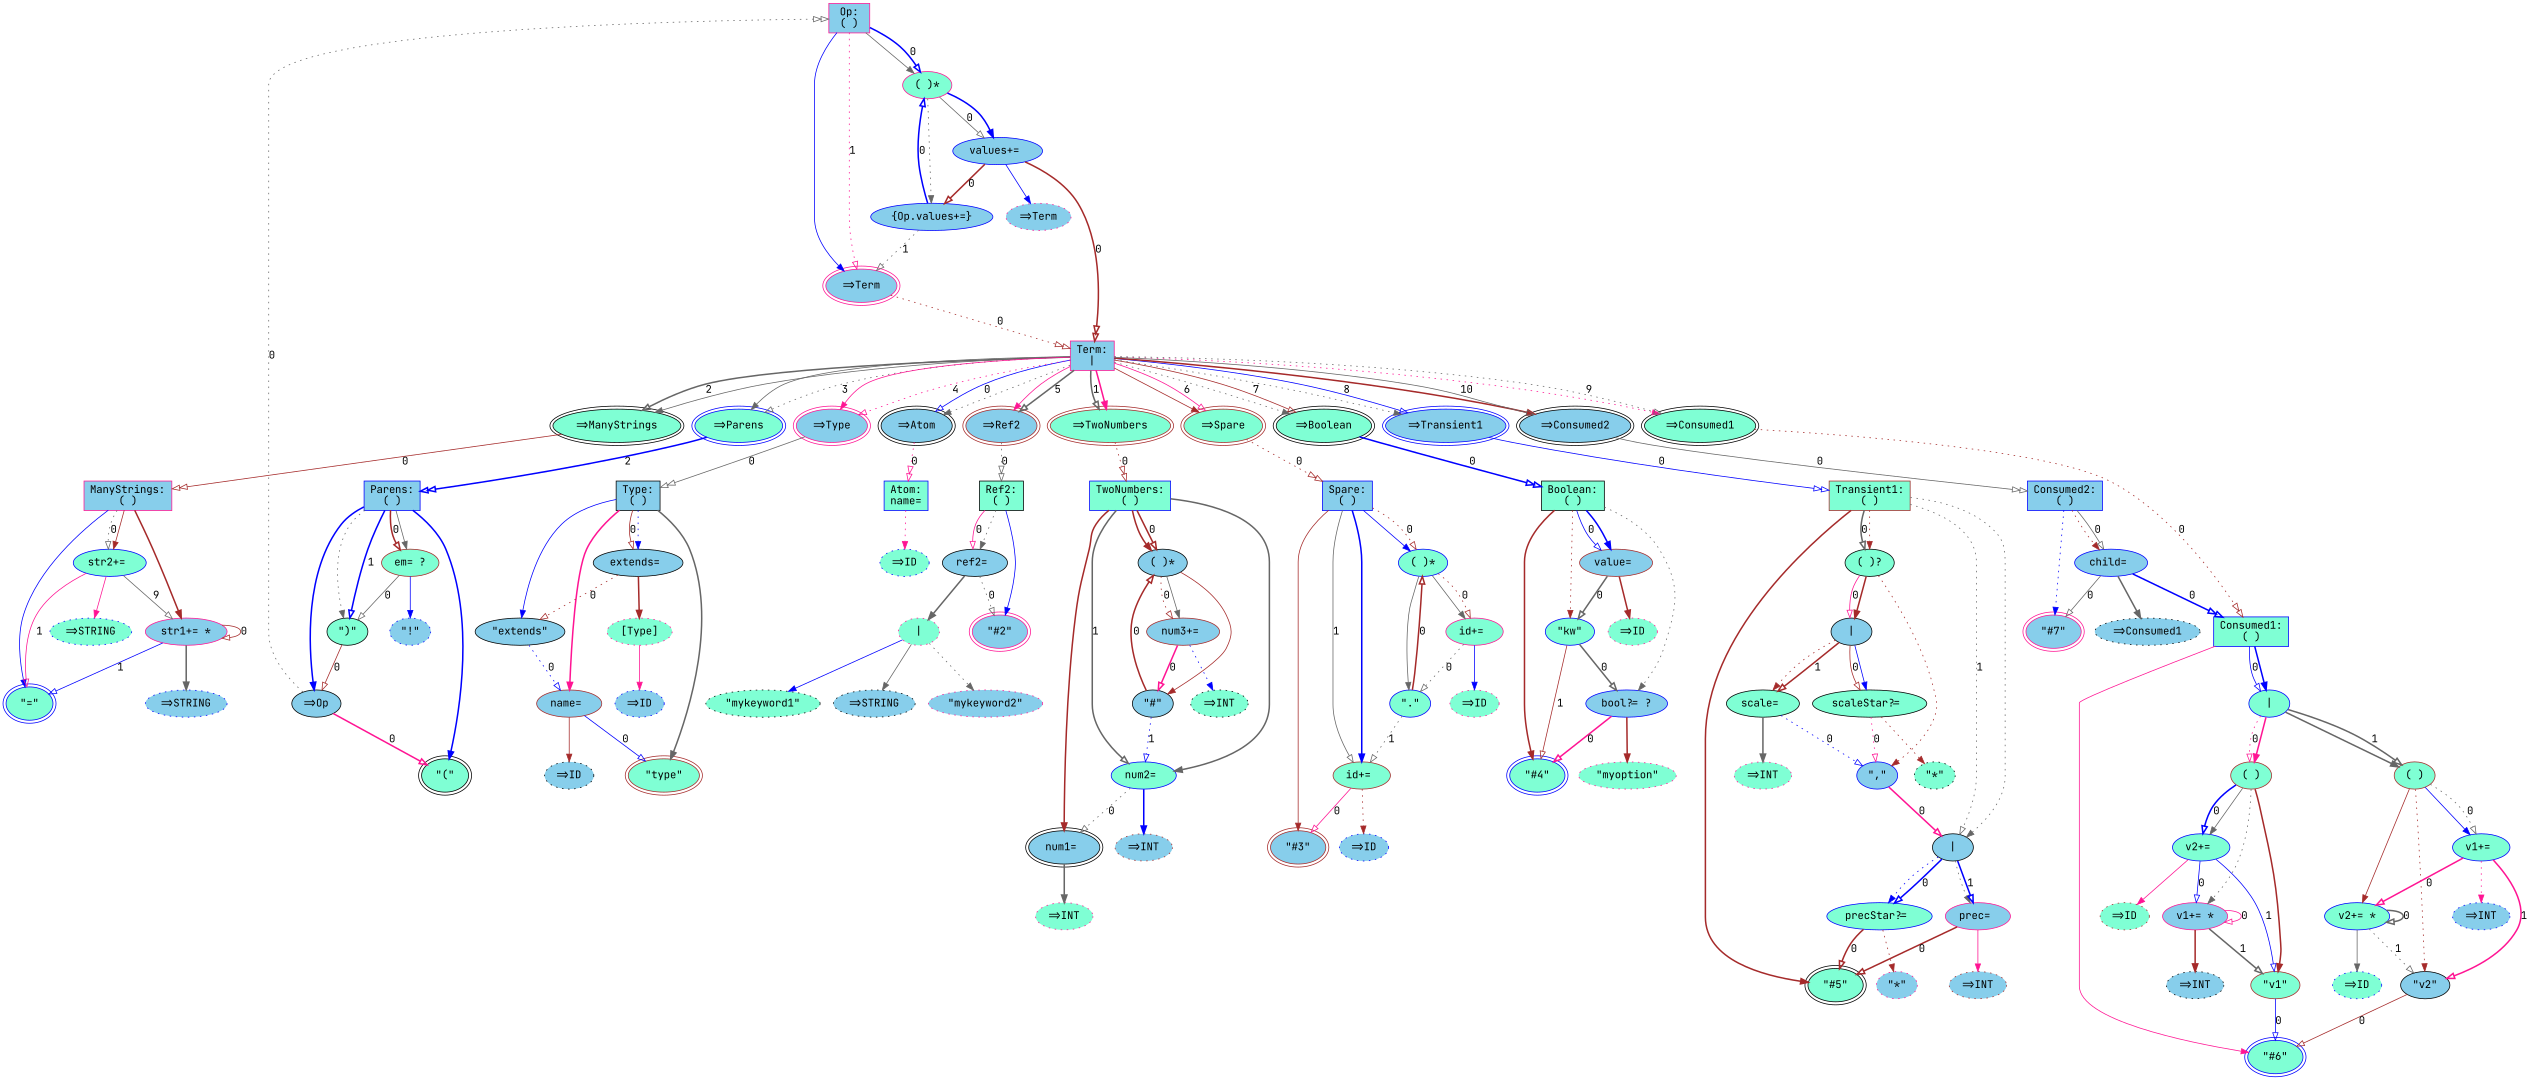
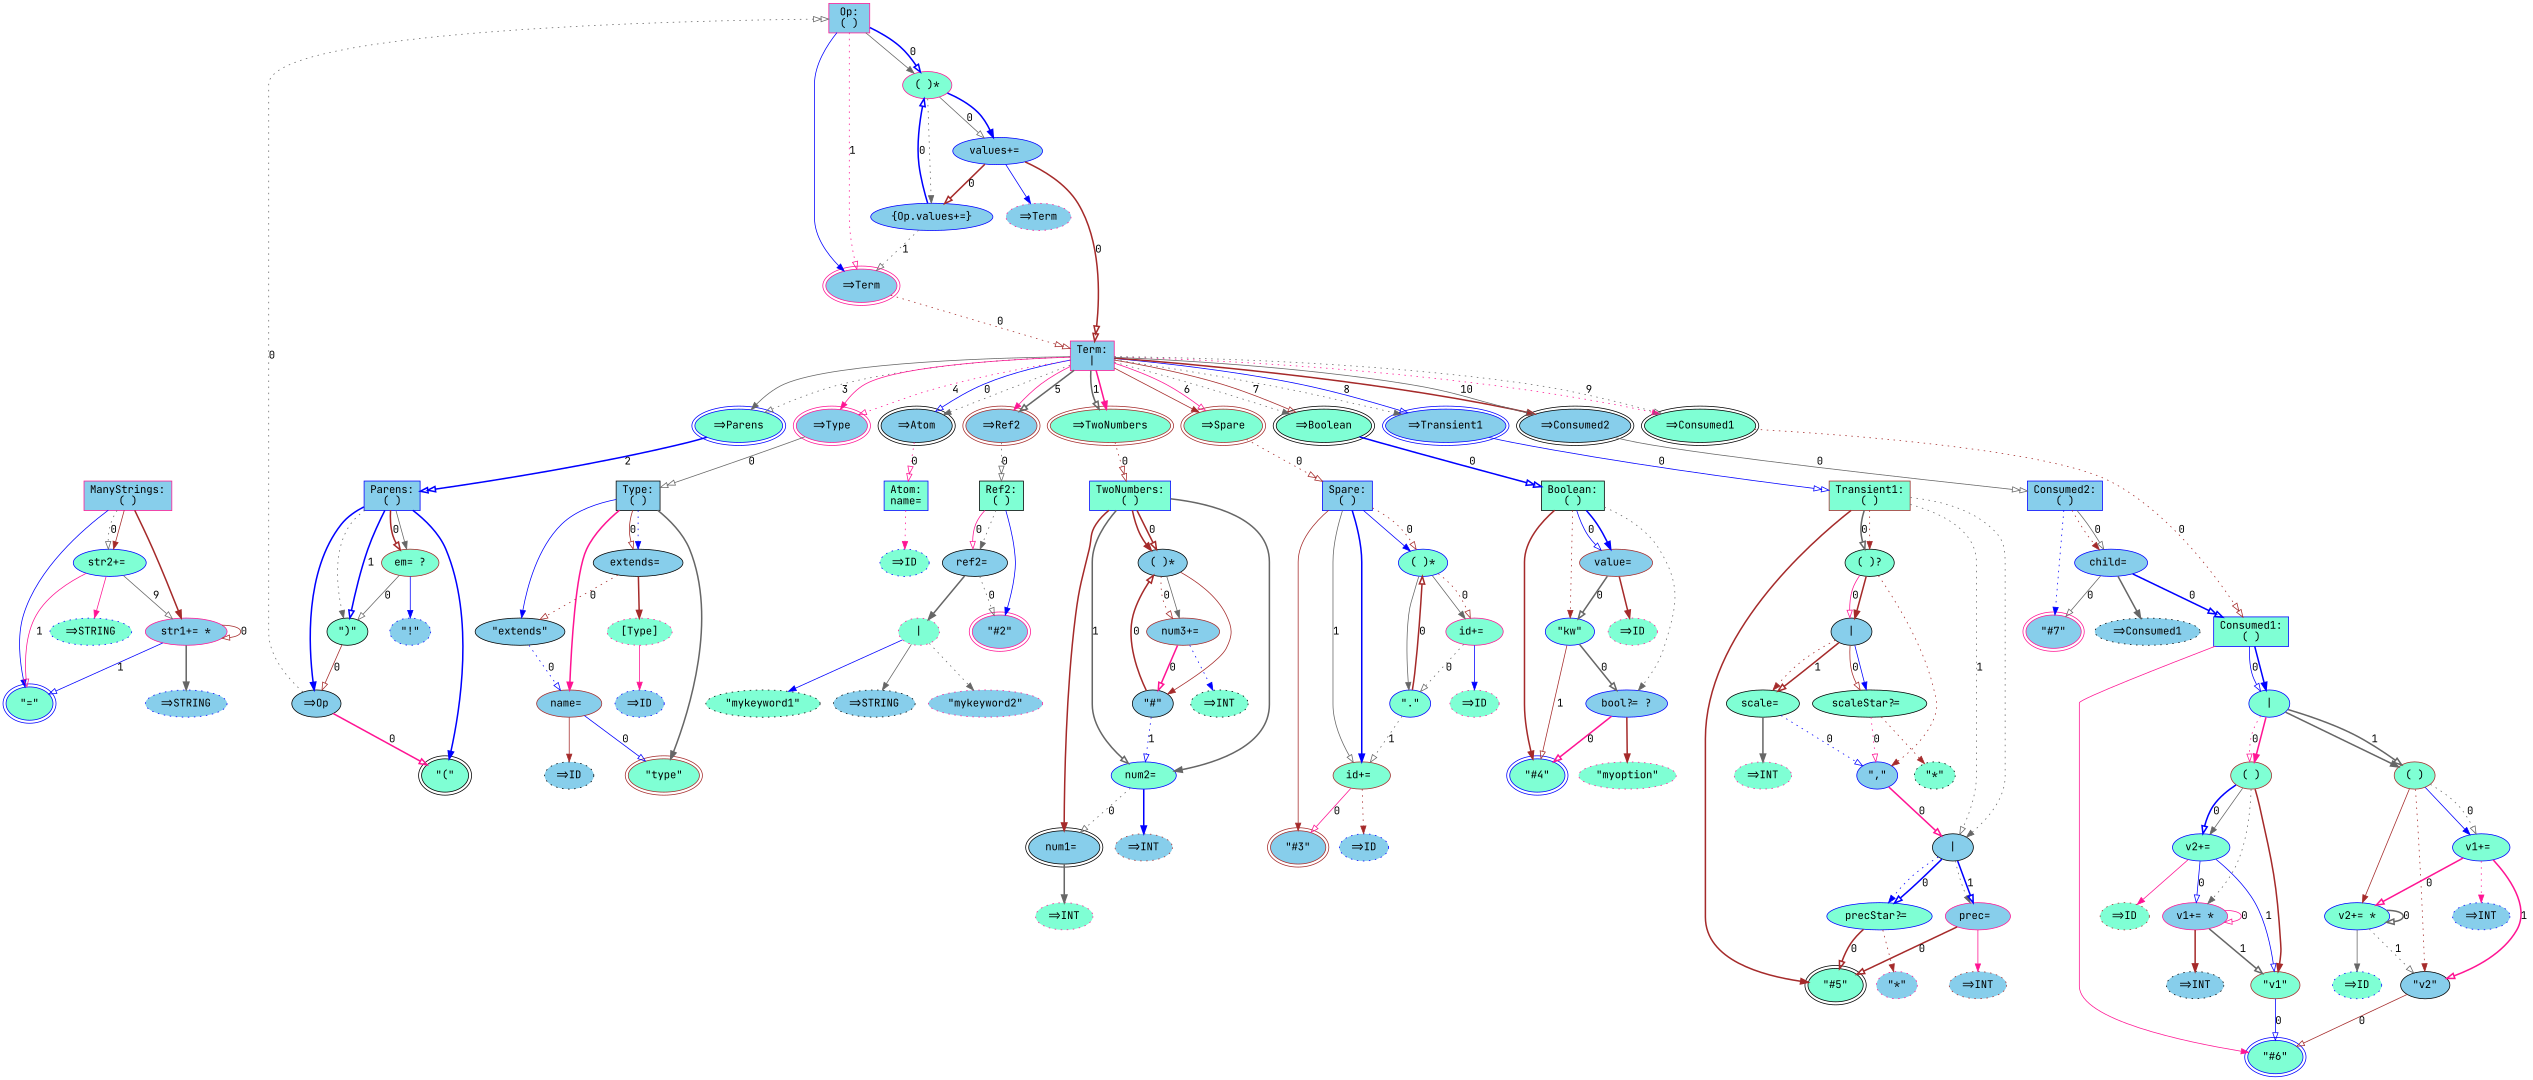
(617, 426) -> none
